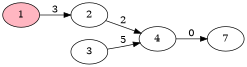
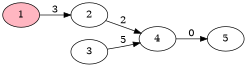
(226, 39) -> (226, 39)
